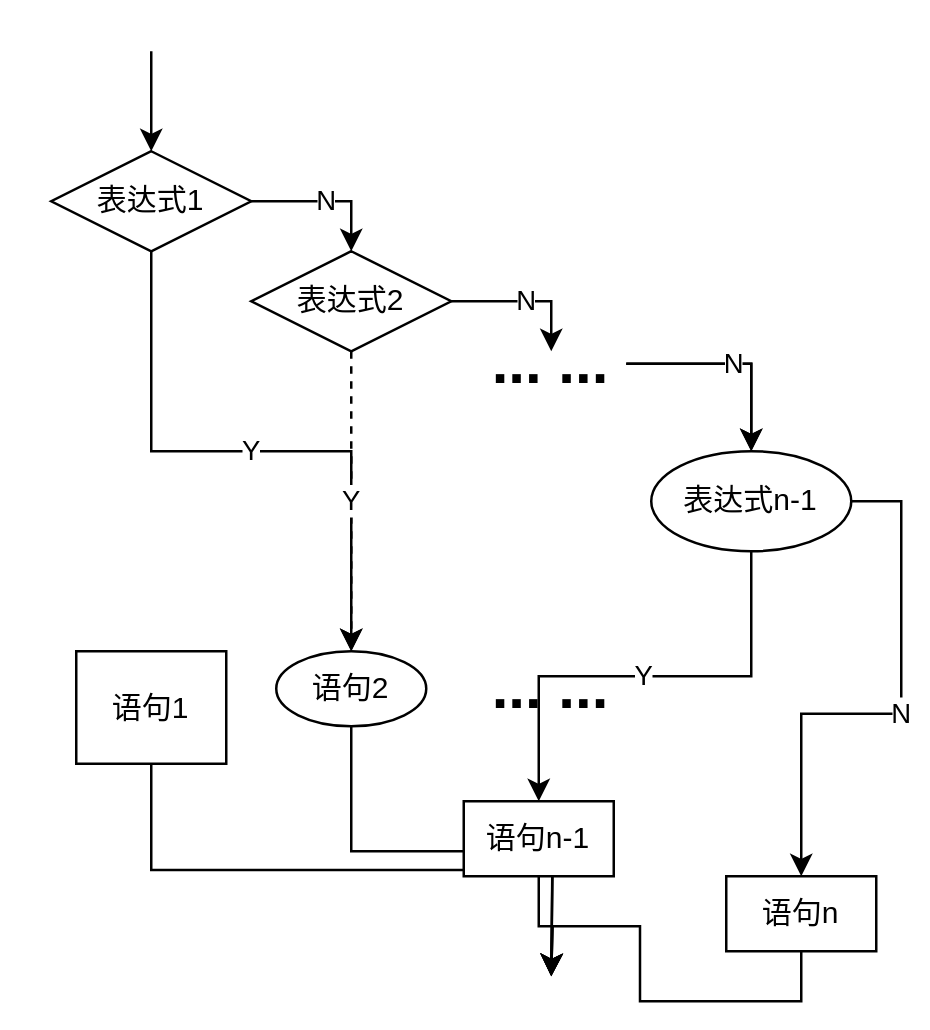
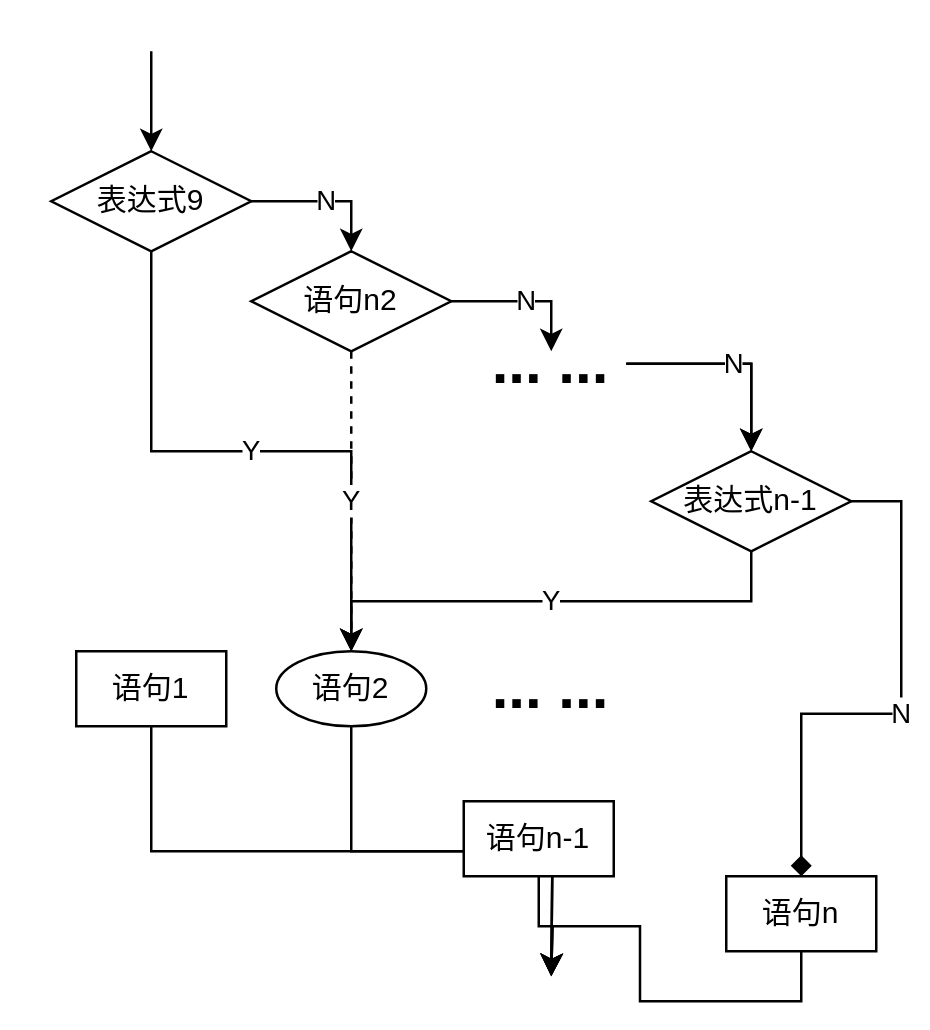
(151, 201) -> (151, 201)
(351, 301) -> (351, 301)
(751, 501) -> (751, 501)
(630, 676) -> (555, 601)
(151, 708) -> (151, 689)
(801, 857) -> (801, 856)
